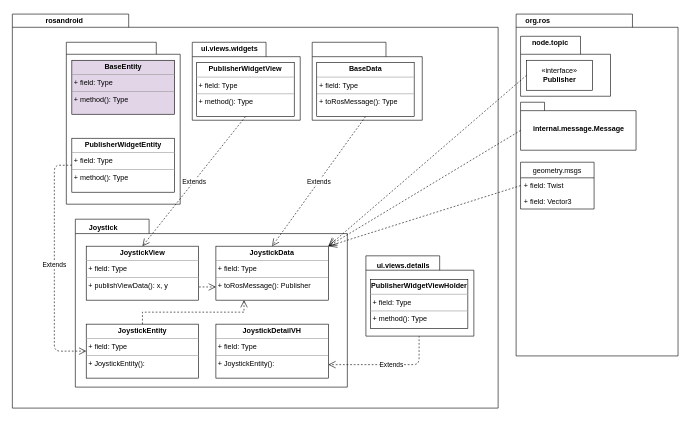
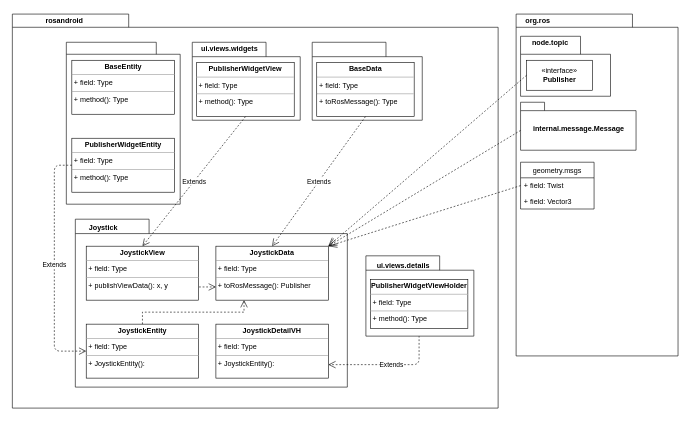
(123, 87) -> (123, 87)
